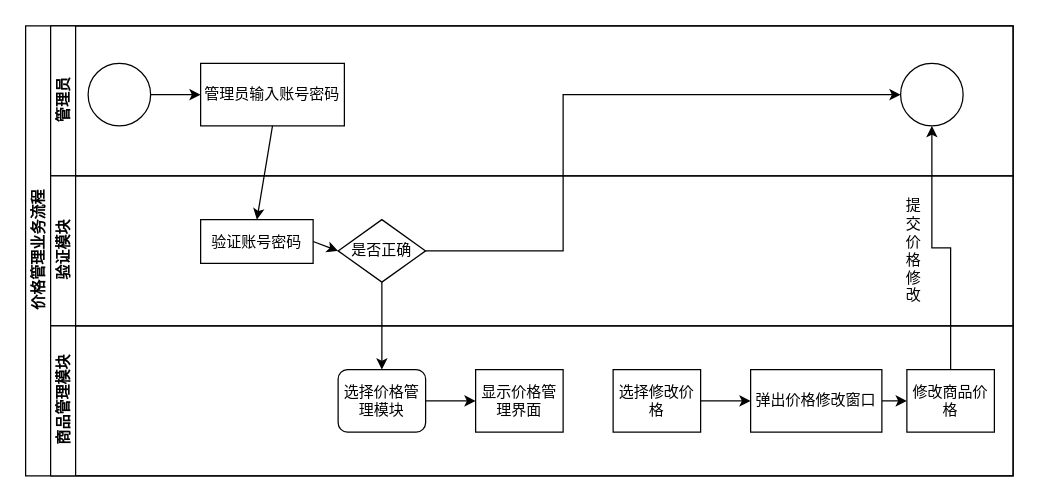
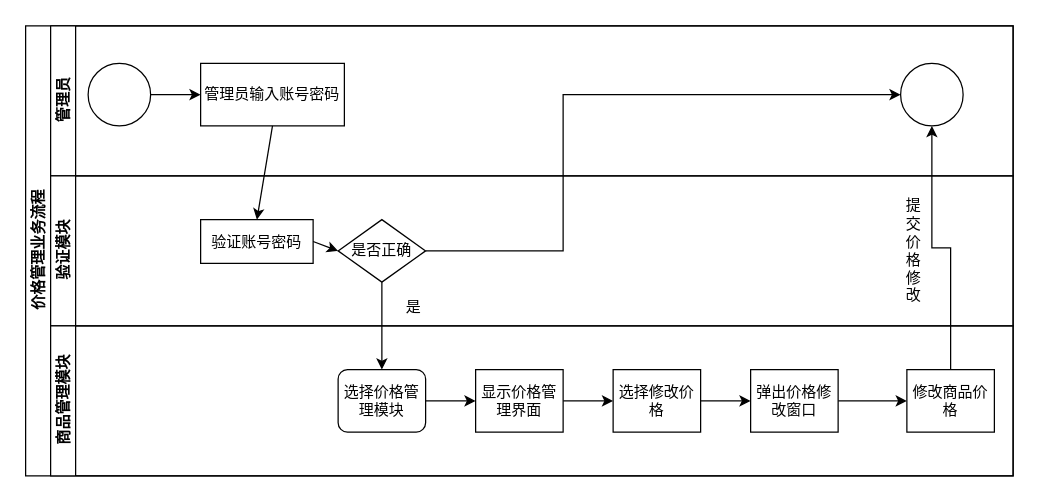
none -> (413, 307)
none -> (584, 401)
(816, 401) -> (794, 401)
